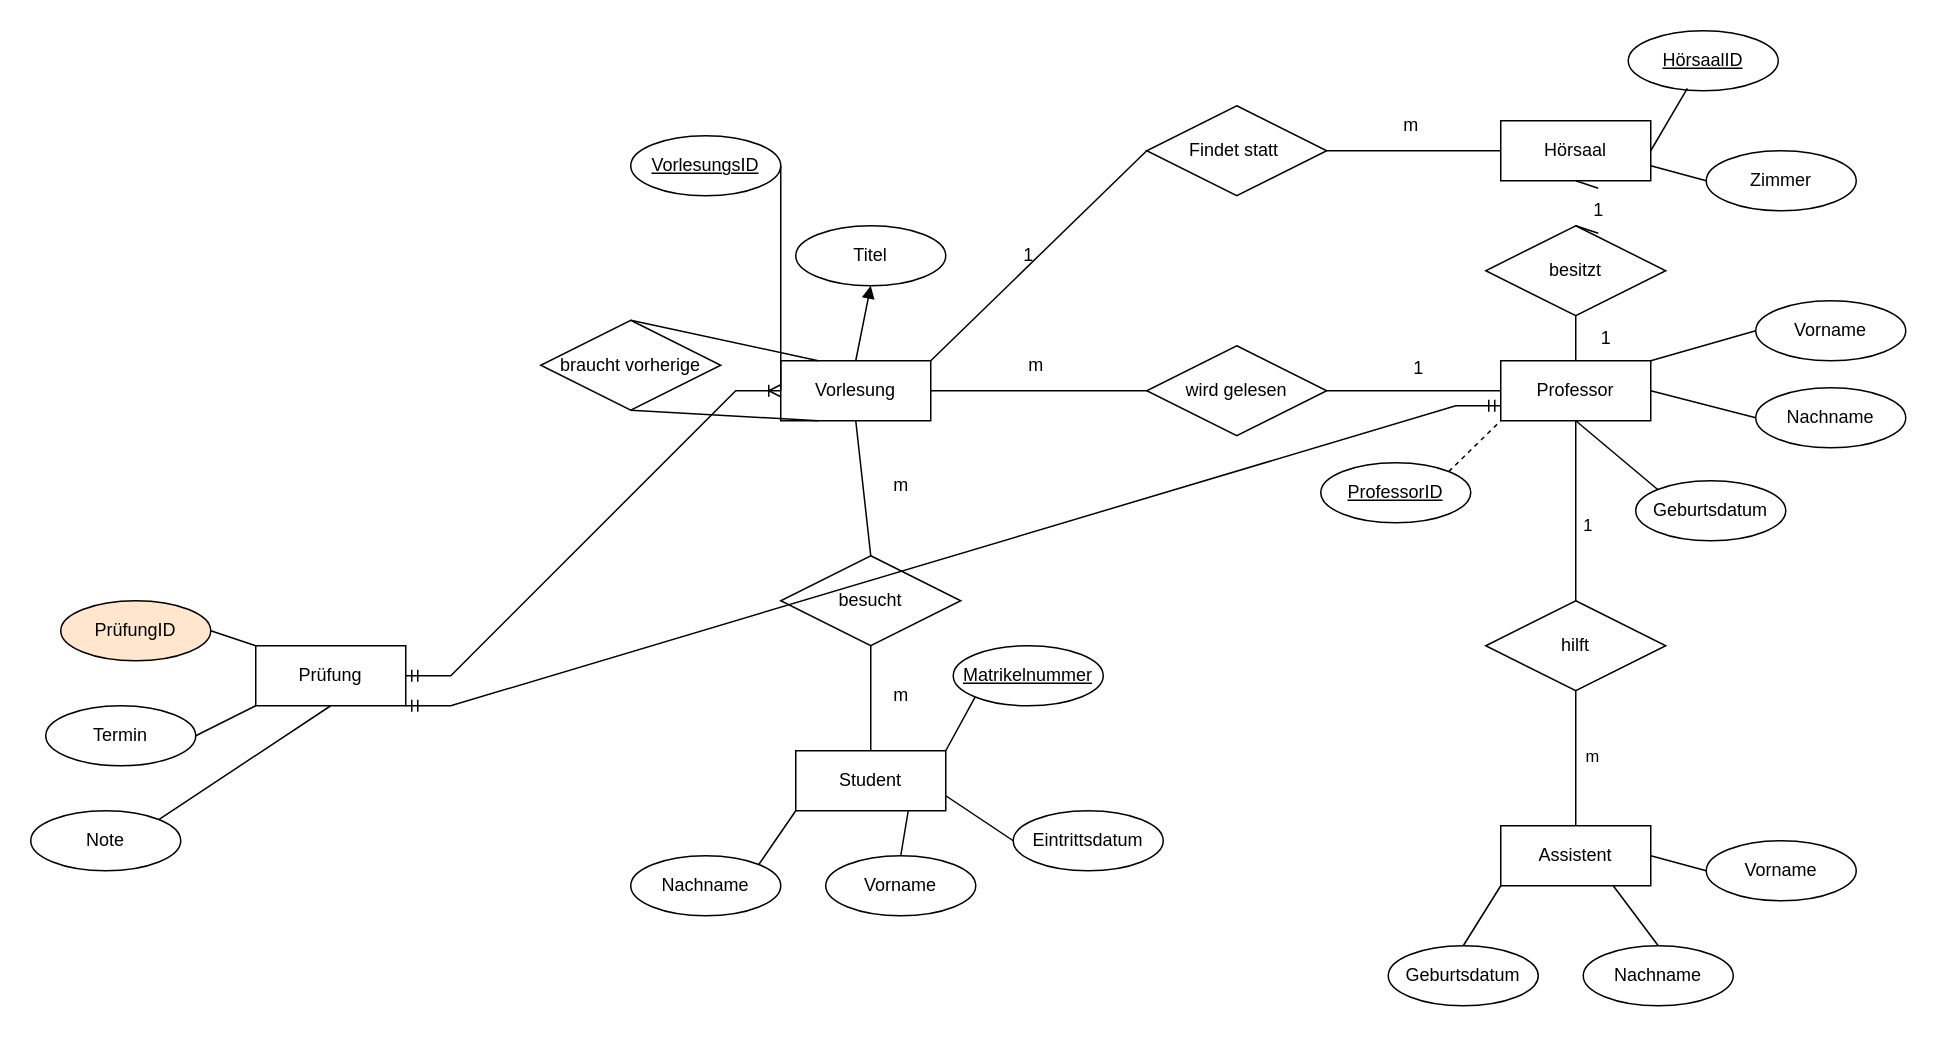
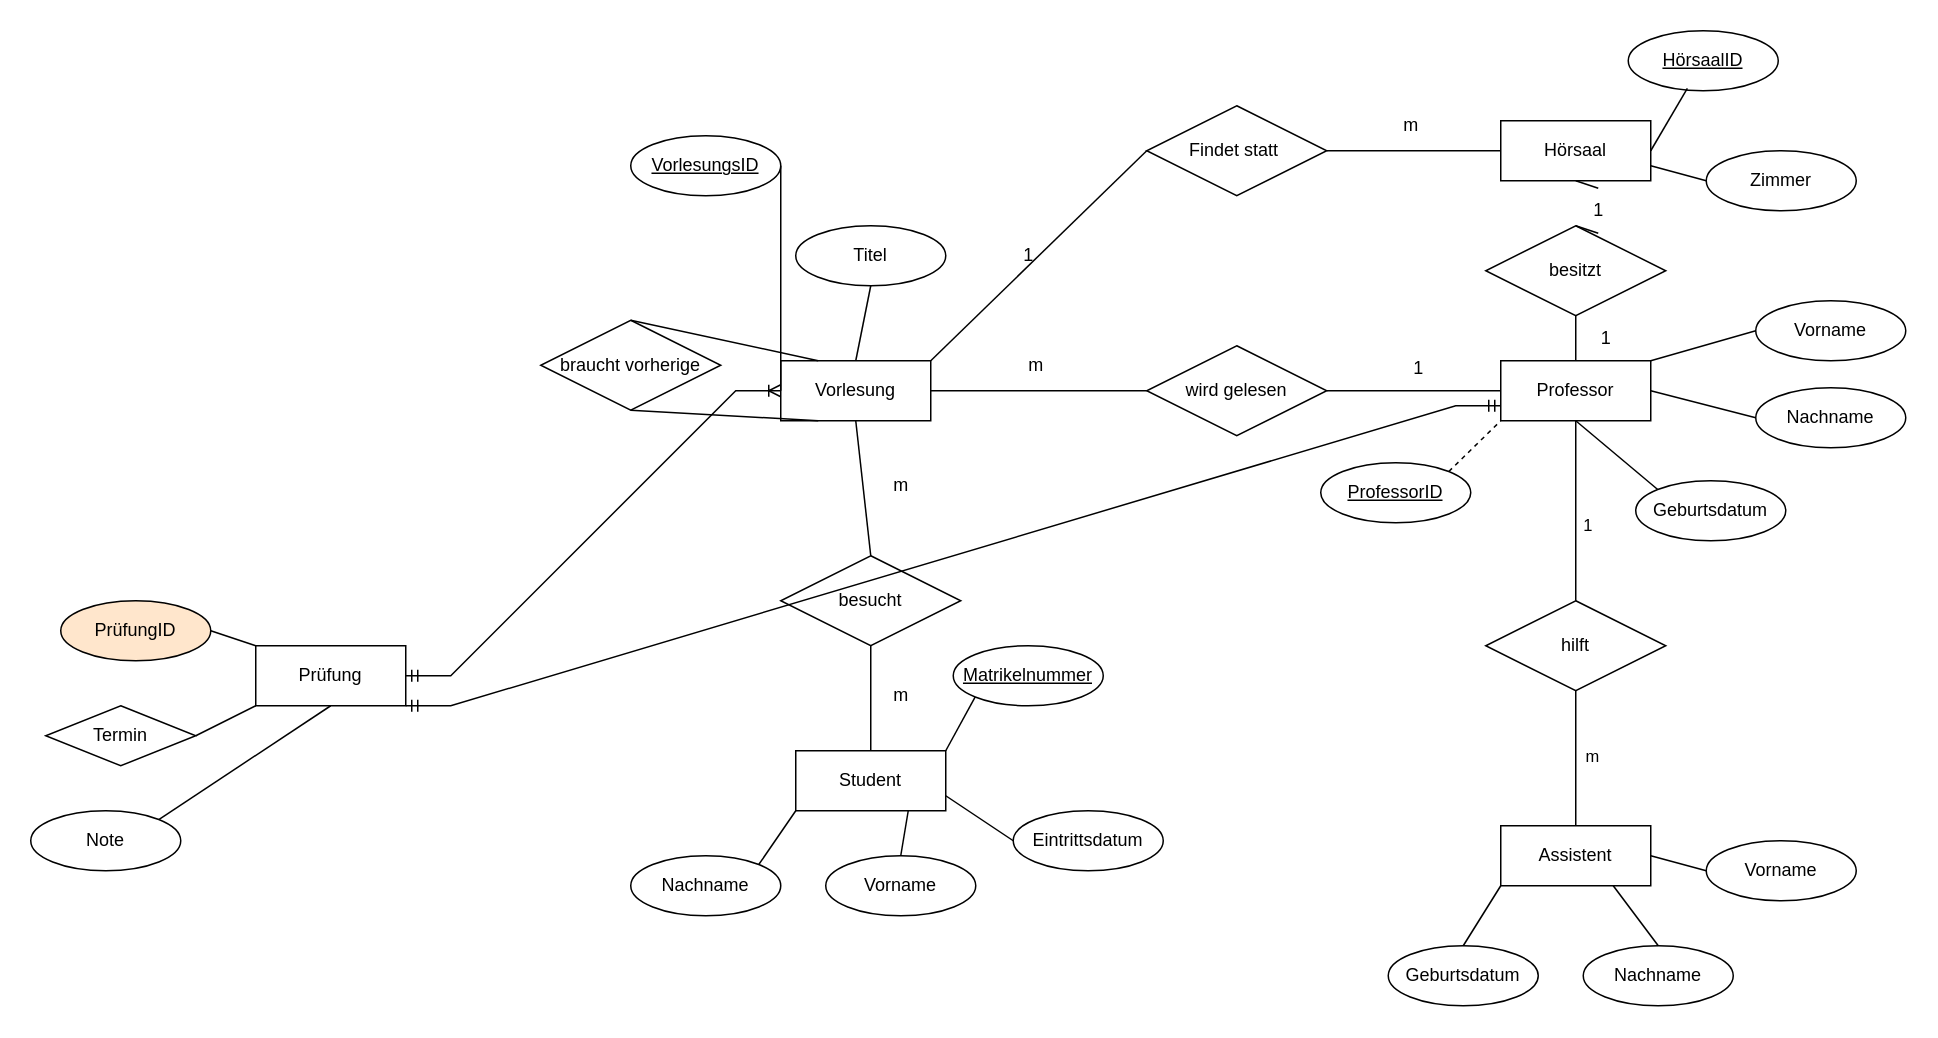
(868, 299) -> (869, 294)
(121, 736) -> (121, 736)
